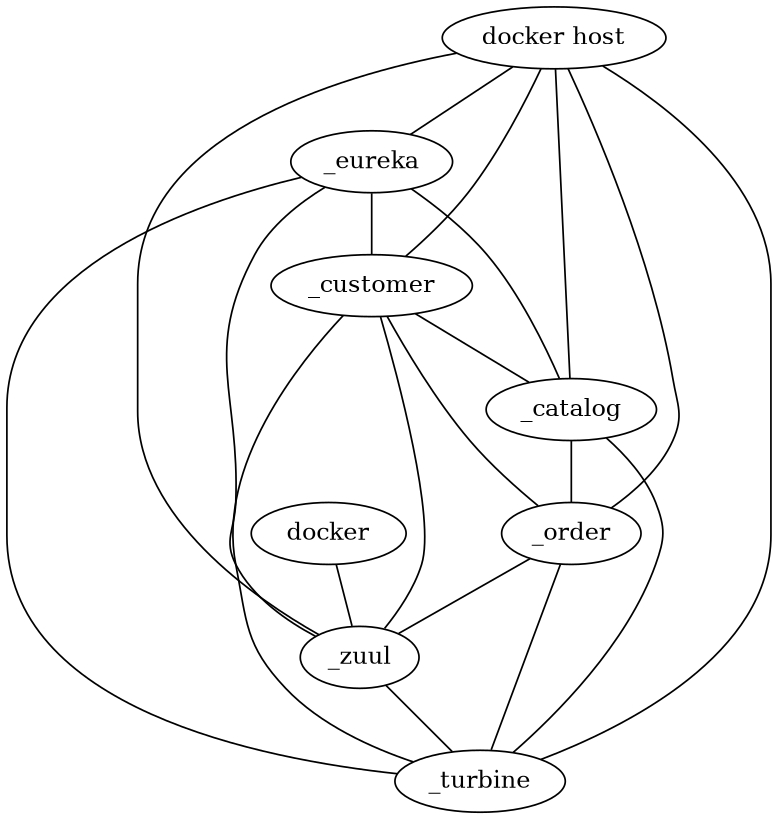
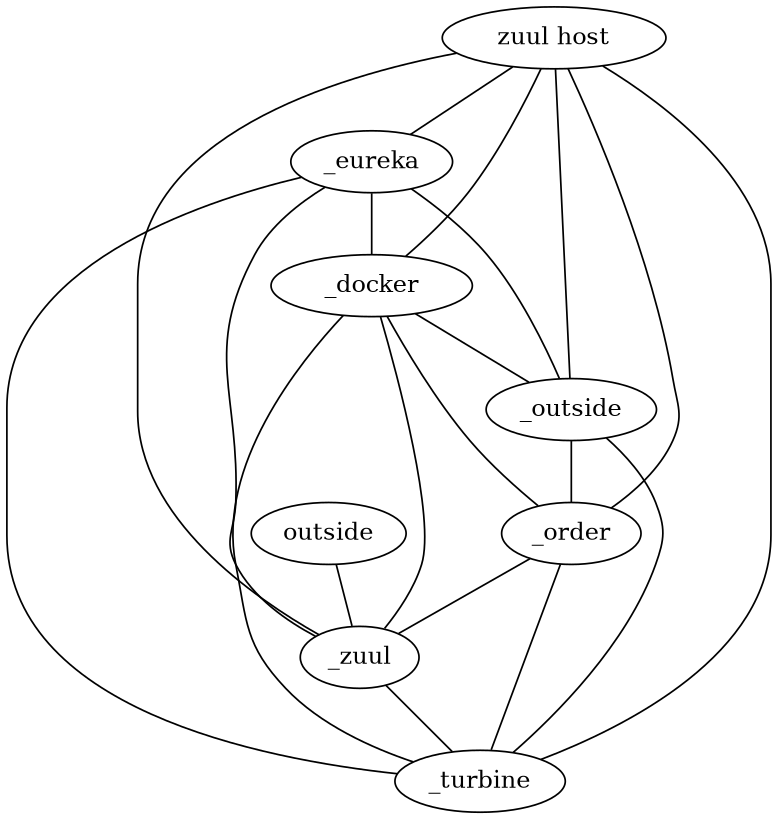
(554, 38) -> (554, 38)
(372, 286) -> (372, 286)
(571, 410) -> (571, 410)
(329, 533) -> (329, 533)
